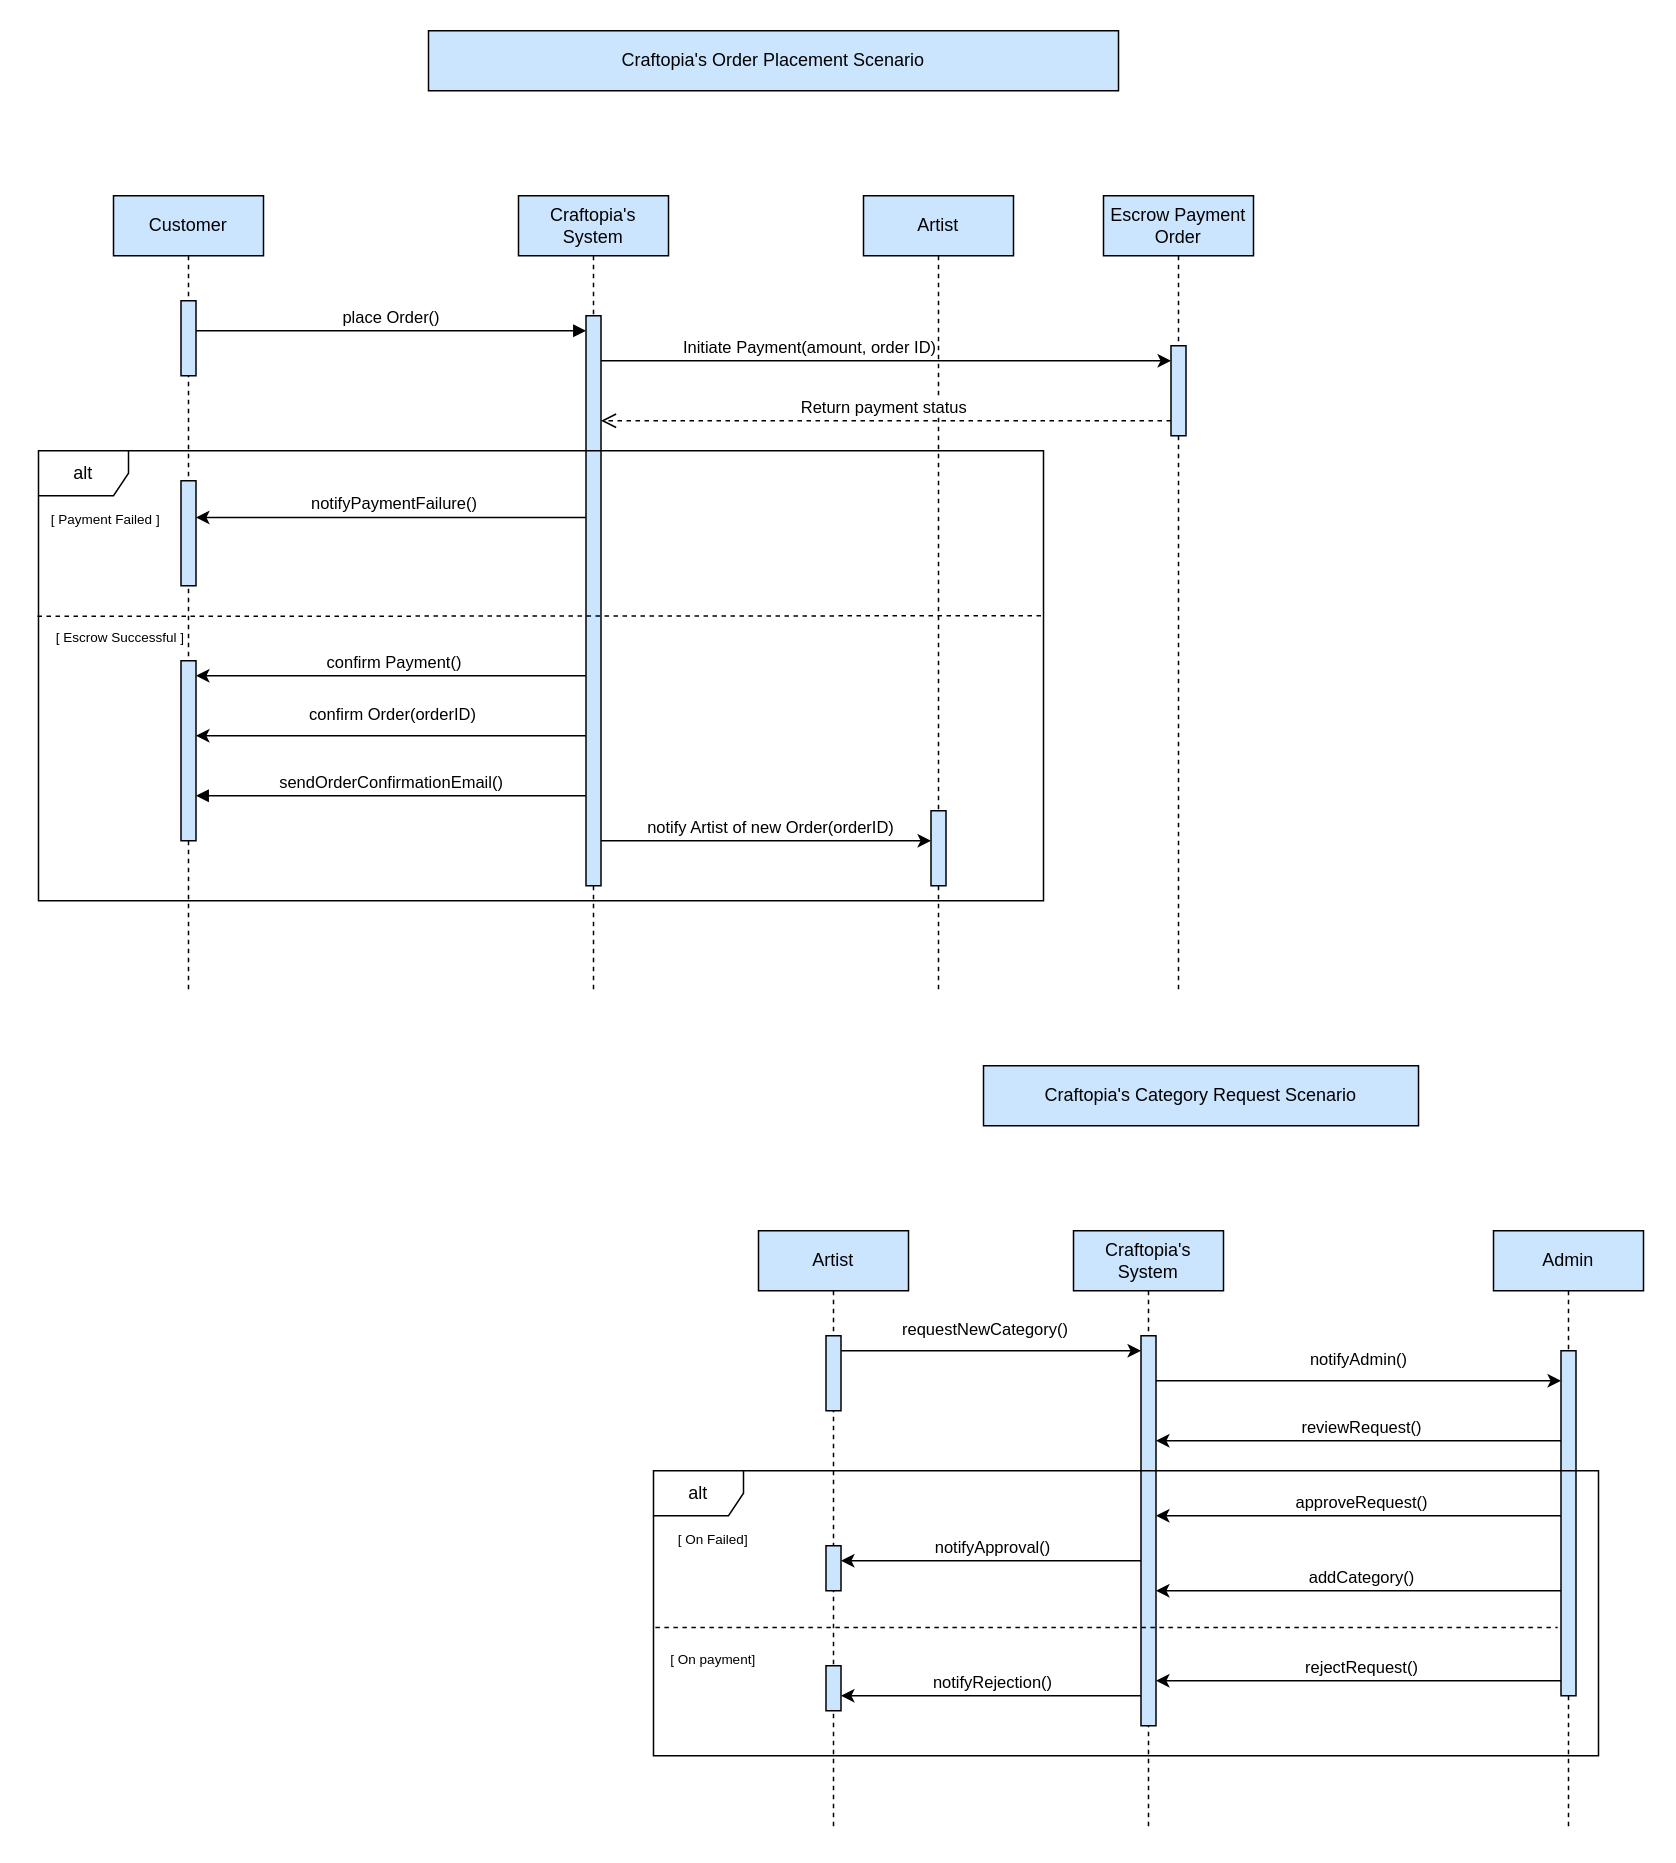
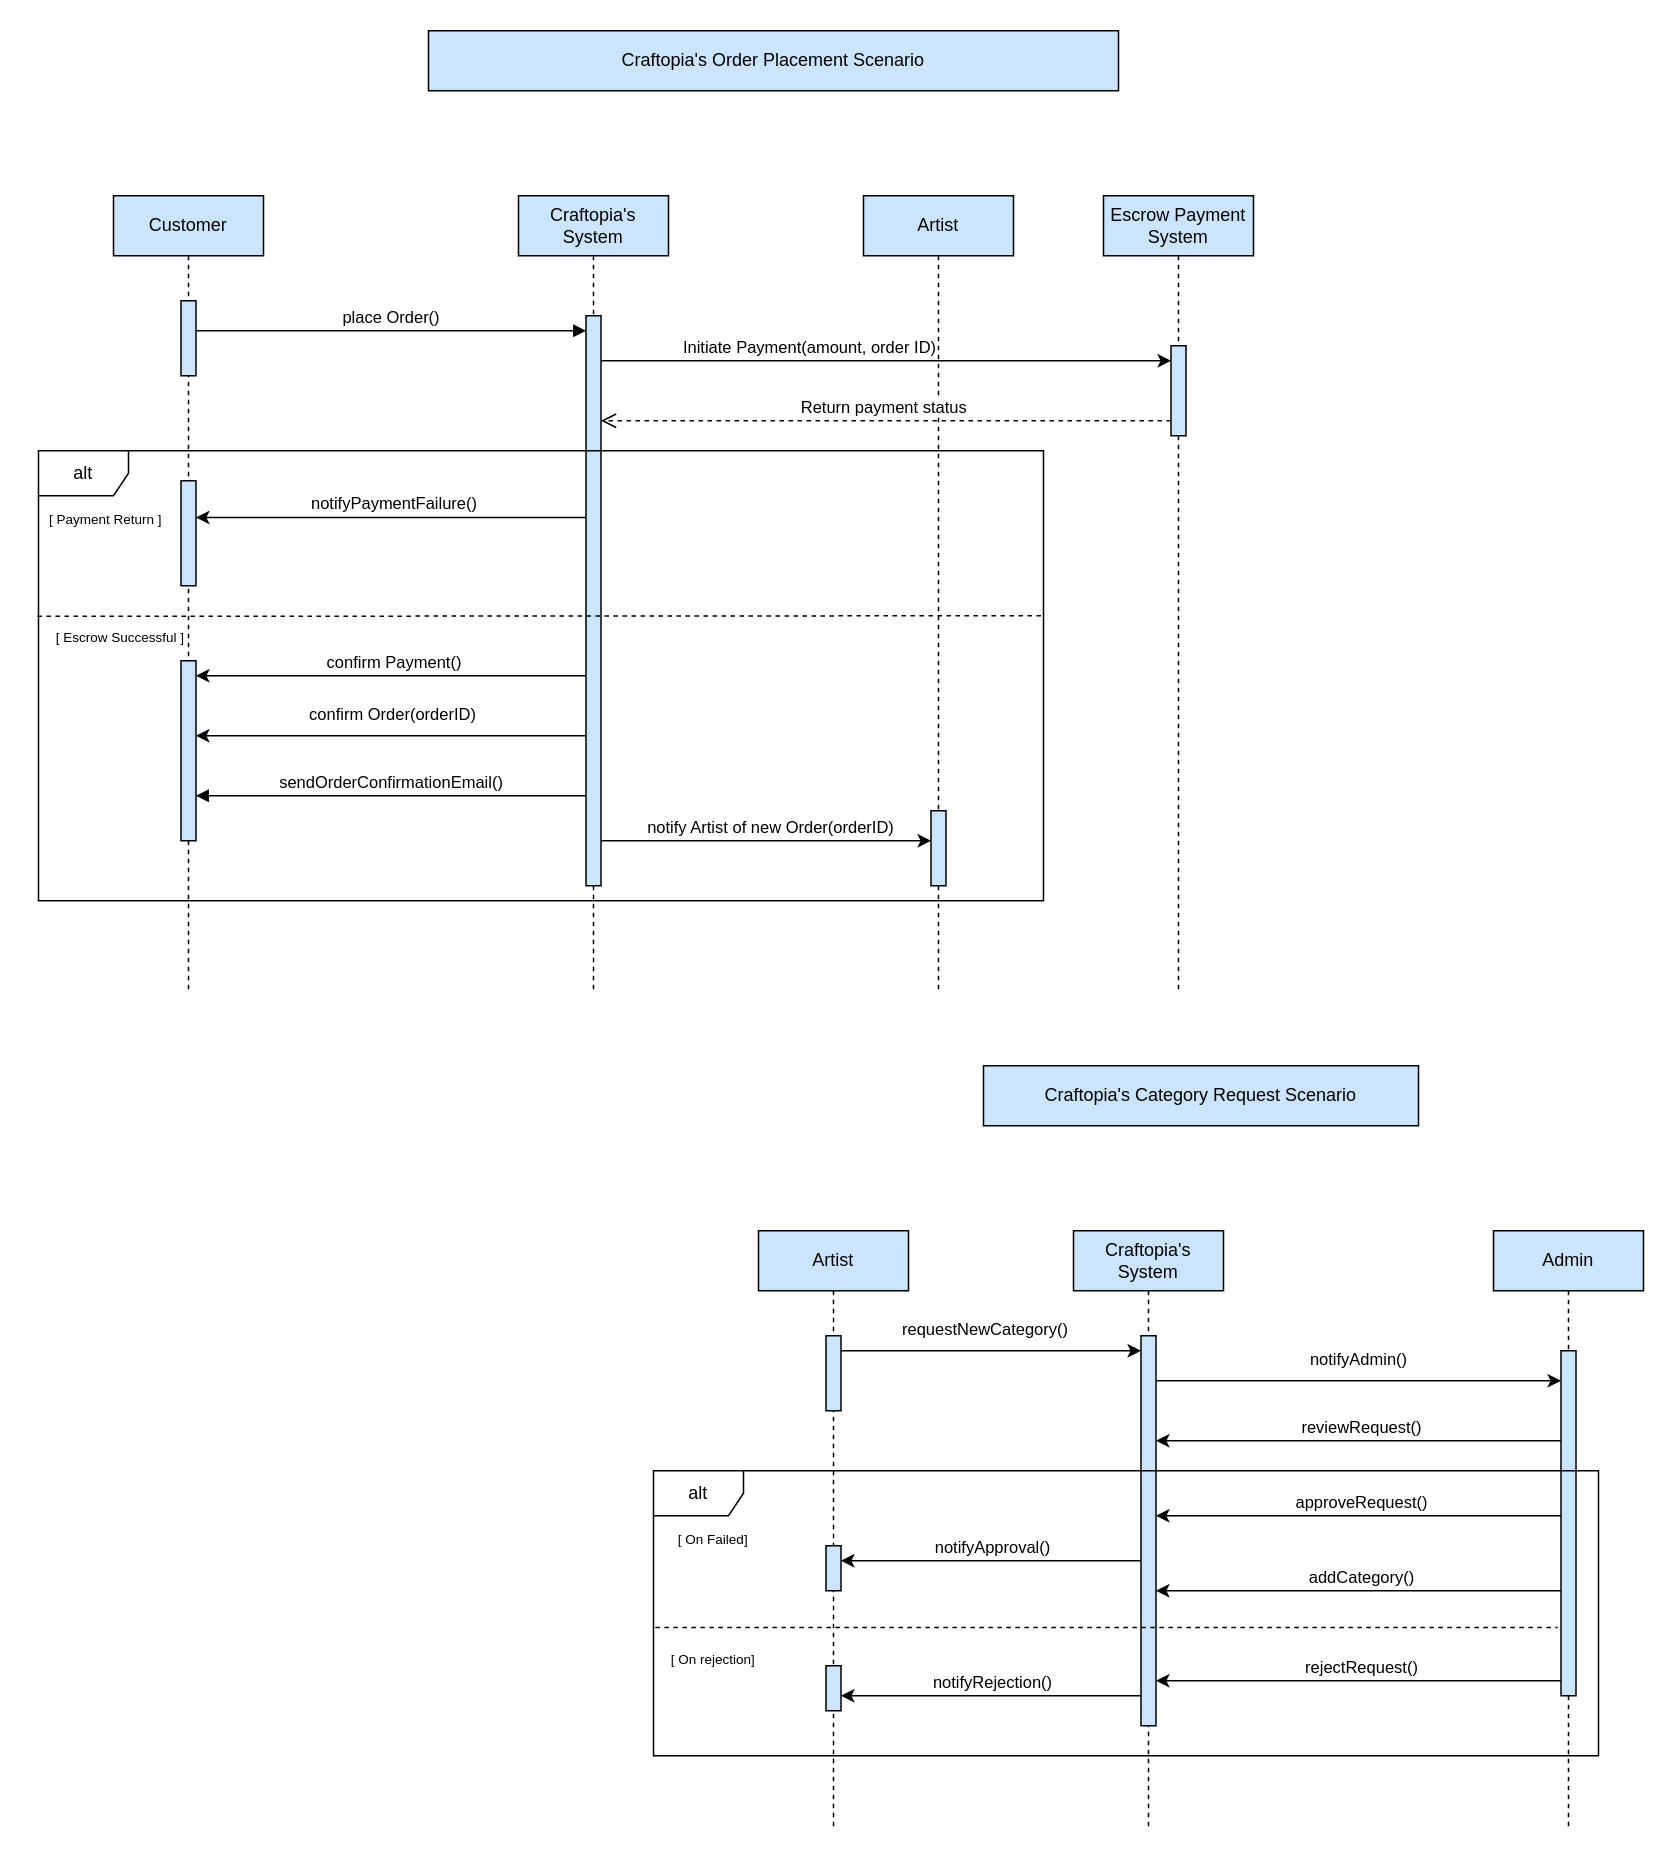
(1178, 226) -> (1178, 226)
(106, 518) -> (106, 518)
(713, 1658) -> (713, 1658)
